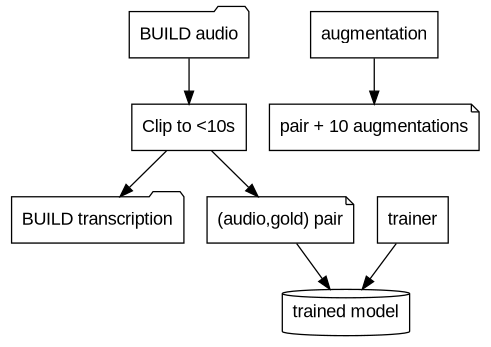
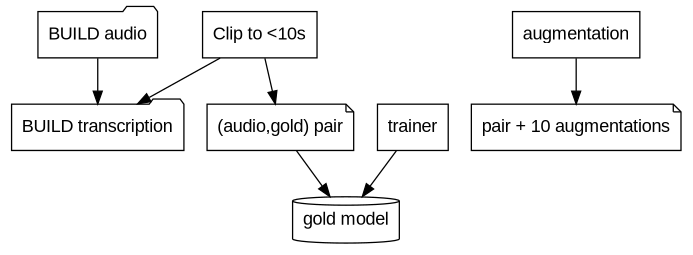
(189, 75) -> (98, 75)
(346, 313) -> (346, 220)
